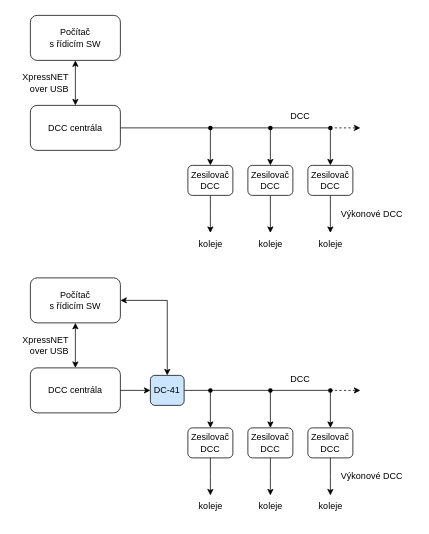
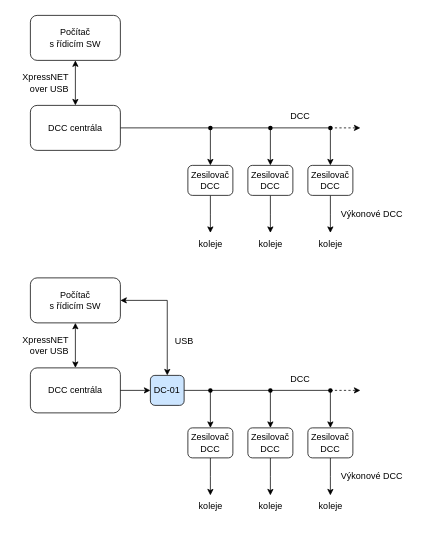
none -> (184, 342)
(167, 390) -> (167, 390)
